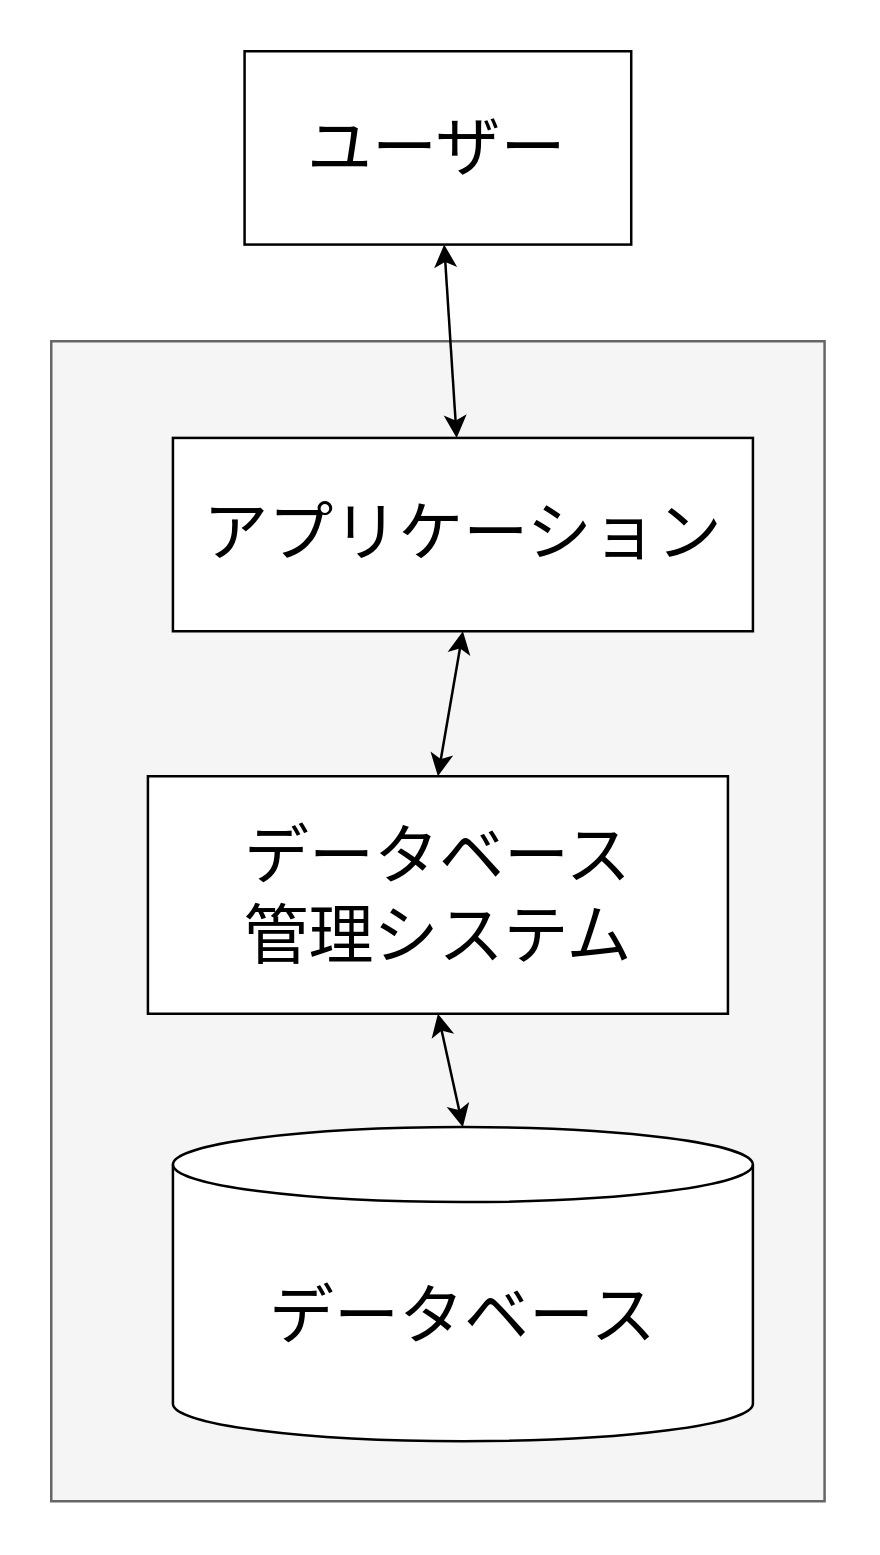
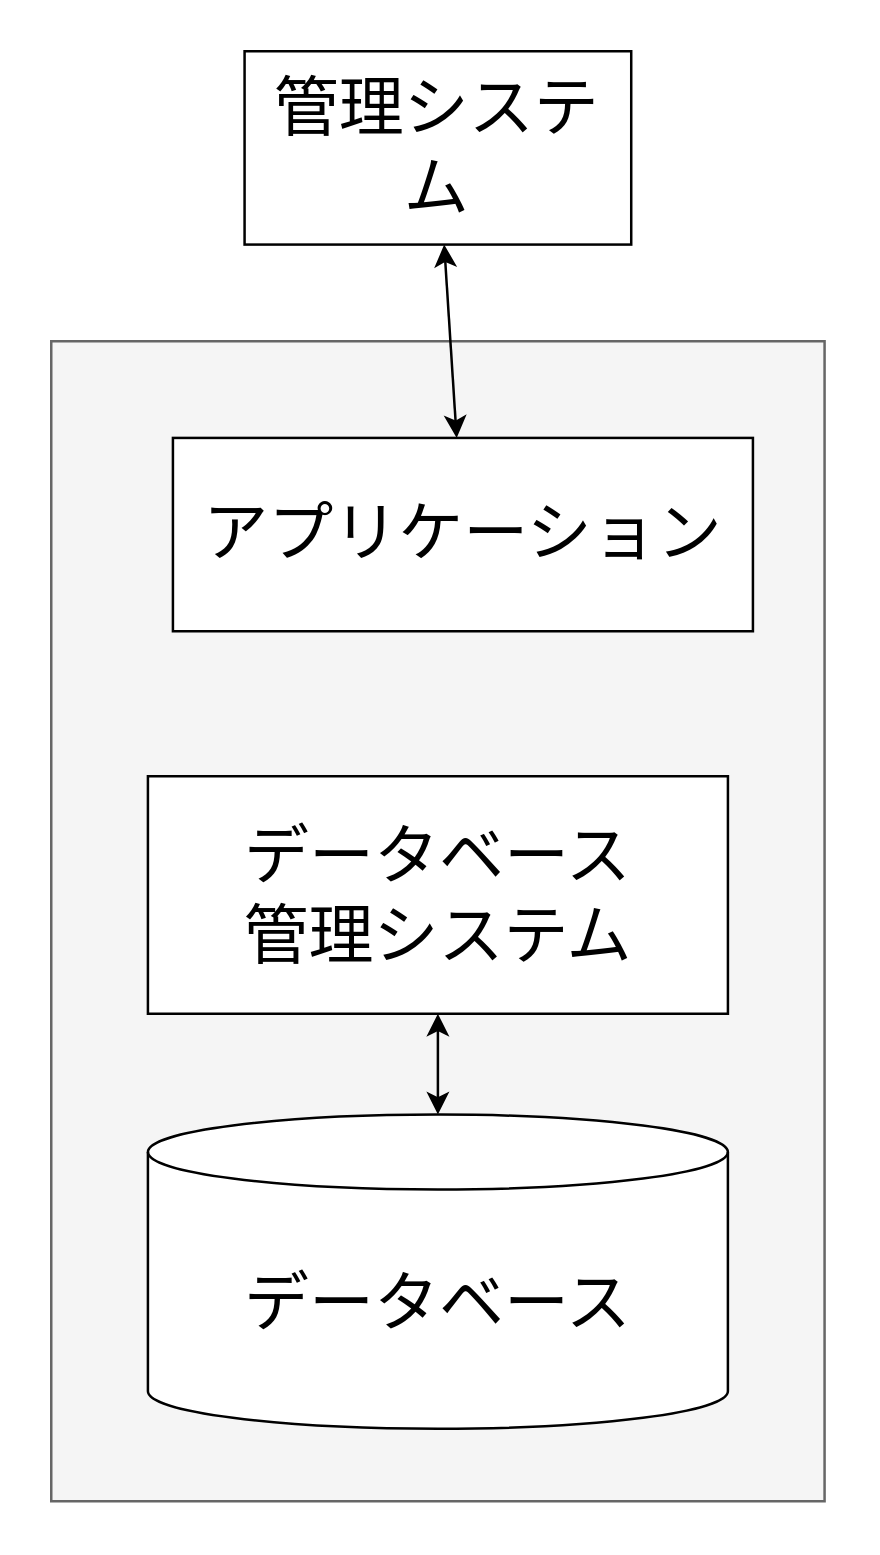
(438, 149) -> (438, 149)
(450, 704) -> none
(463, 1284) -> (438, 1272)
